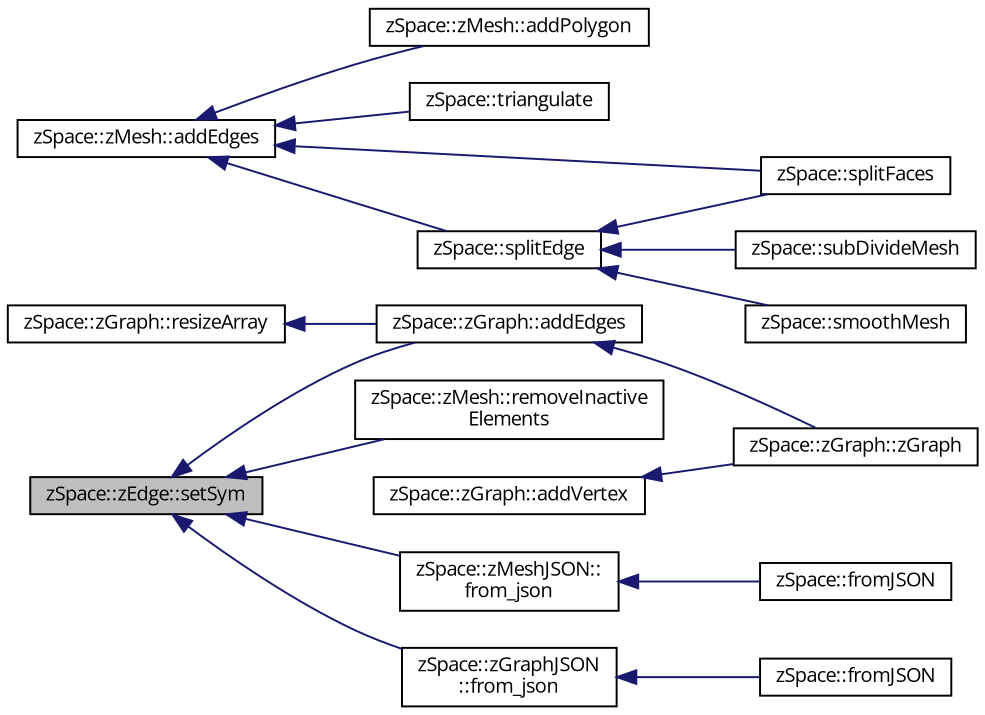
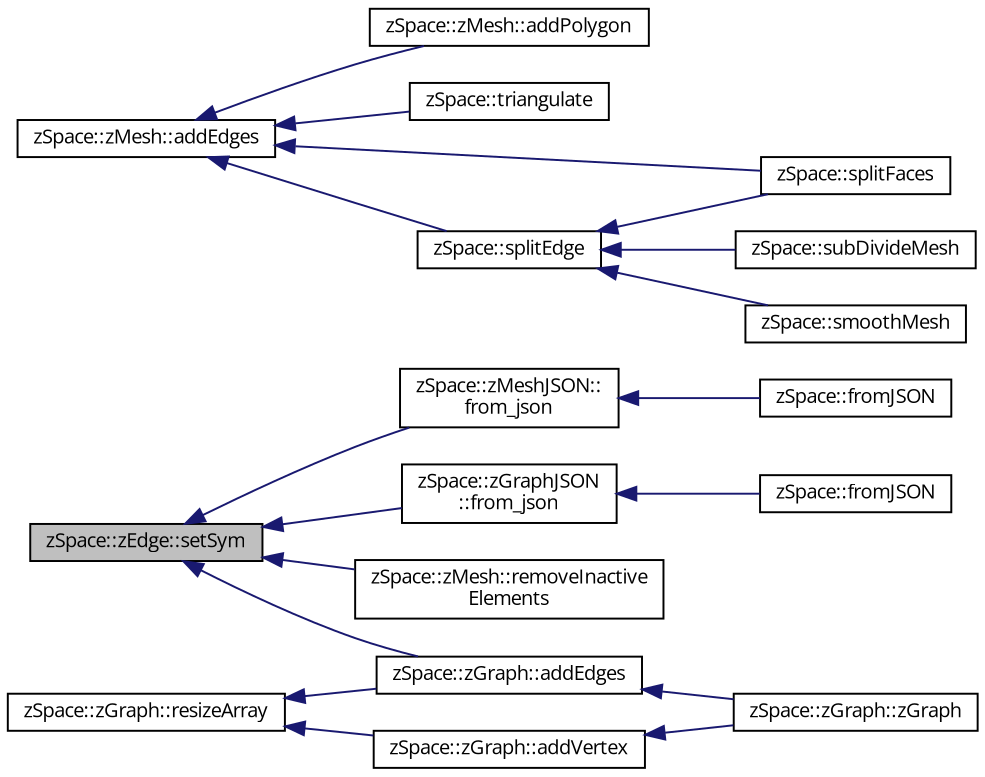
none -> (339, 732)
